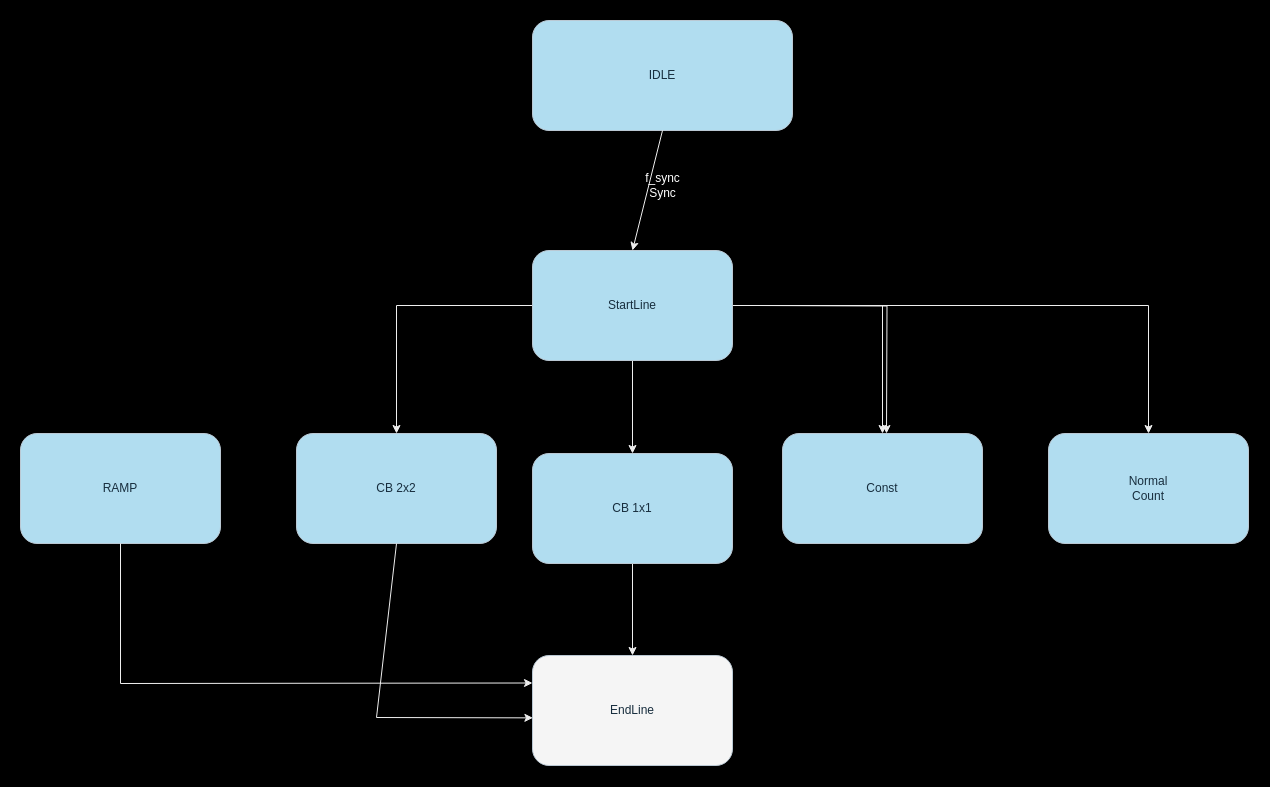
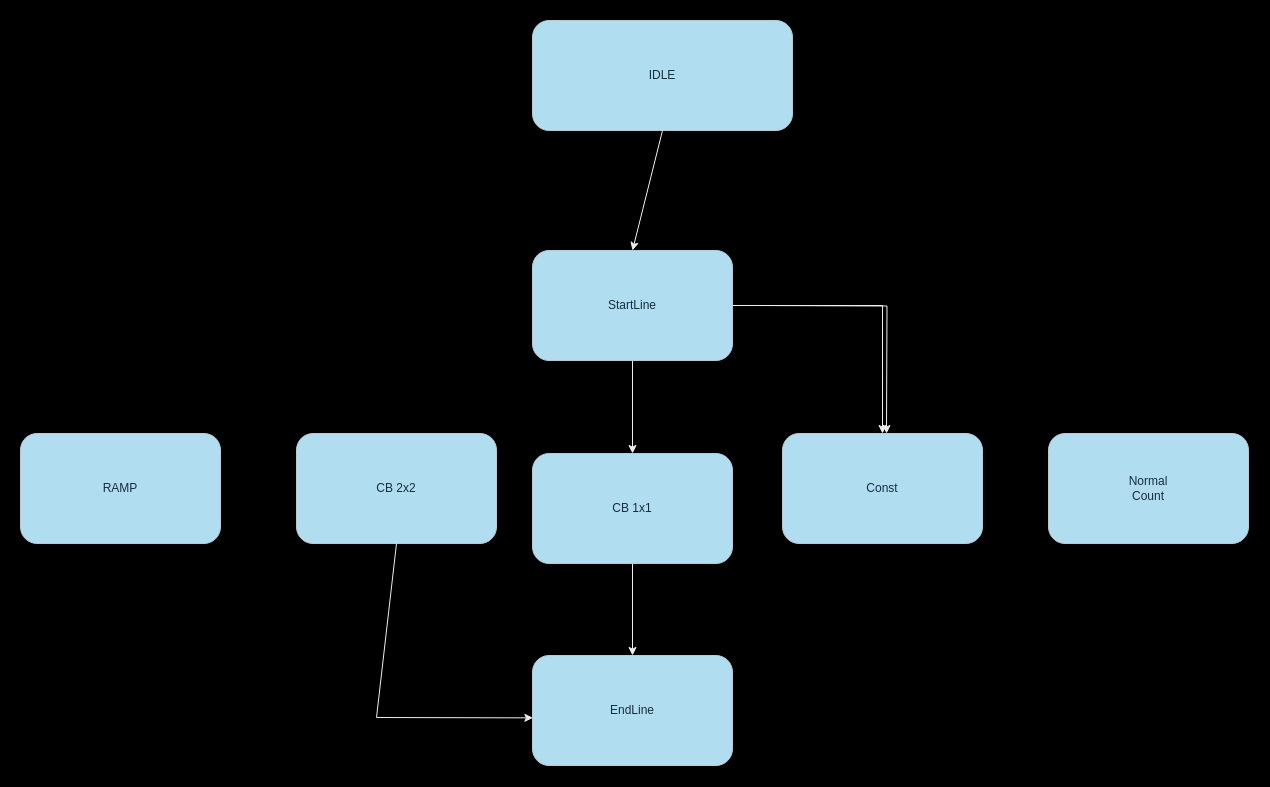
(663, 186) -> none
(405, 306) -> none
(1080, 306) -> none
(253, 683) -> none
(633, 711) -> (633, 711)
